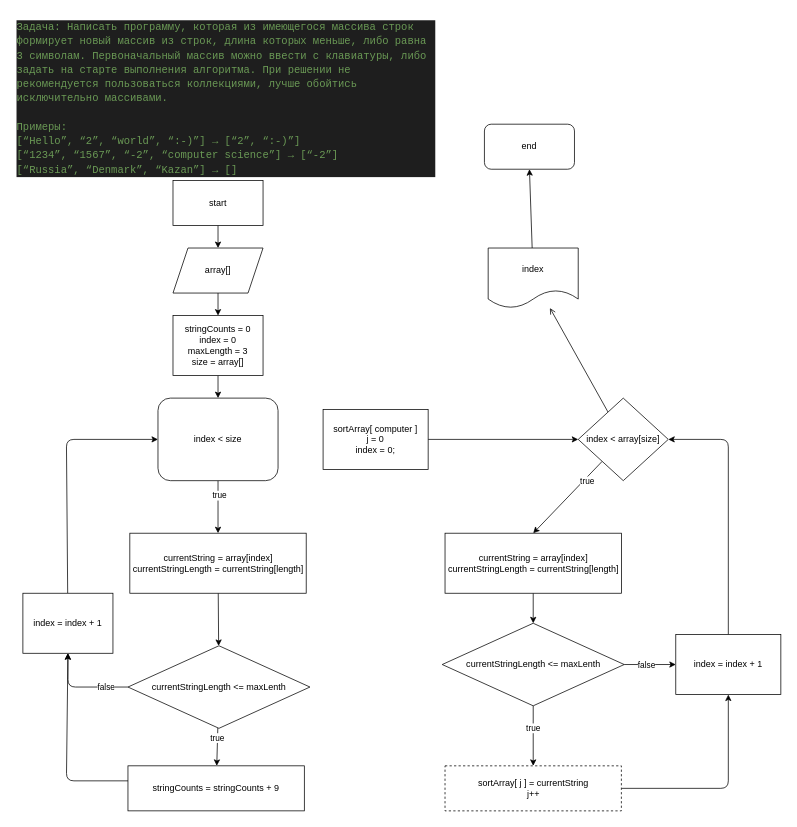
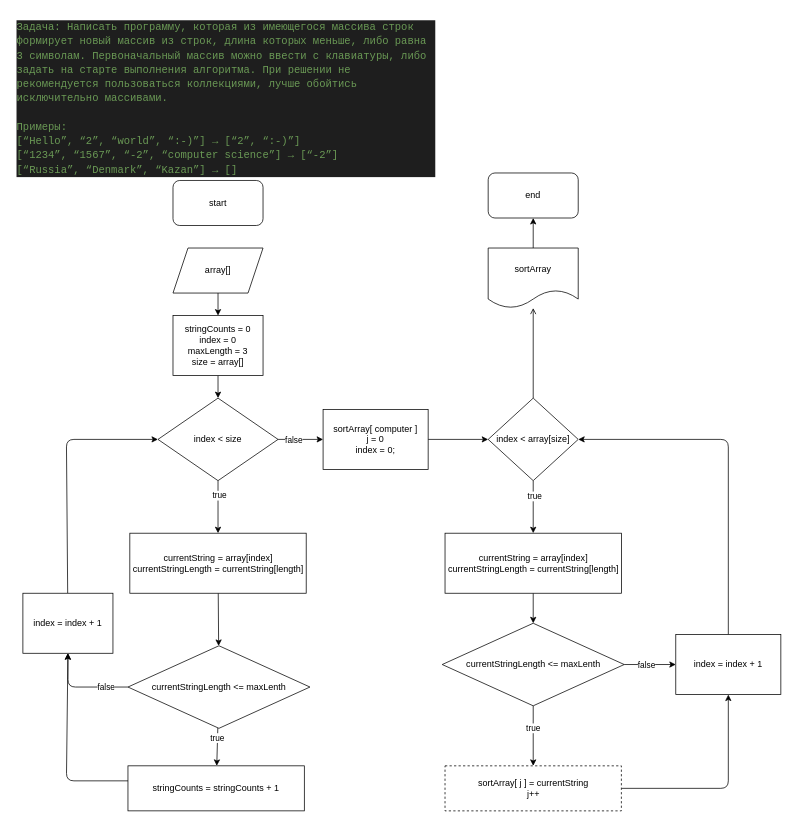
(529, 147) -> (533, 195)
(218, 203) -> (218, 203)
(218, 241) -> none
(533, 269) -> (533, 269)
(218, 439) -> (218, 439)
none -> (298, 439)
(623, 439) -> (533, 439)
(216, 788) -> (216, 788)
